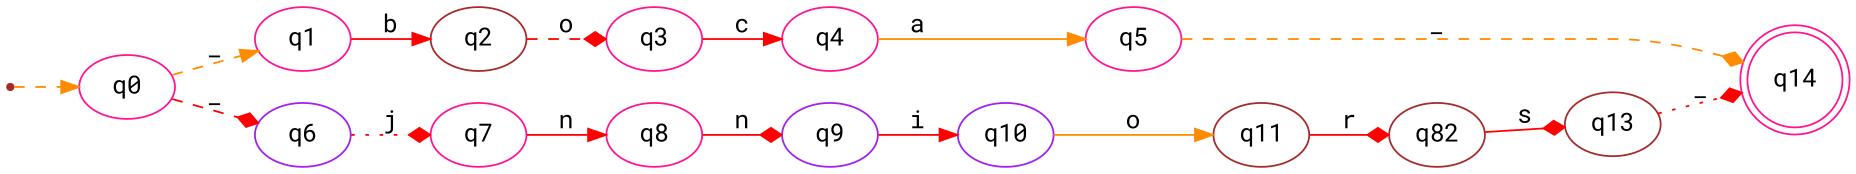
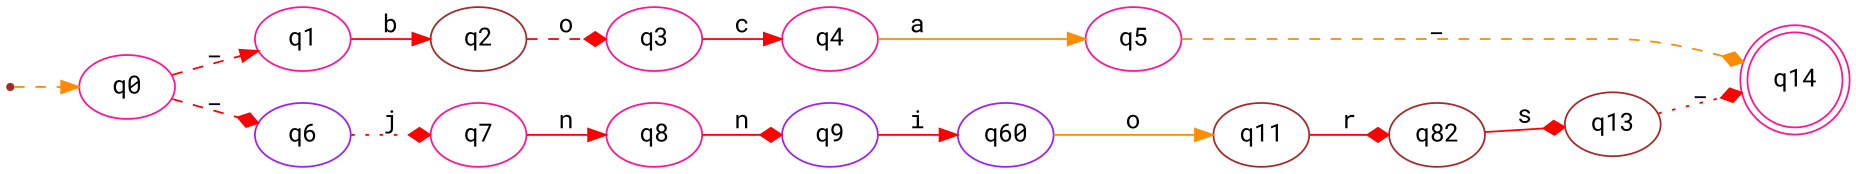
(207, 65) -> (207, 65)
(1006, 135) -> (1006, 135)
